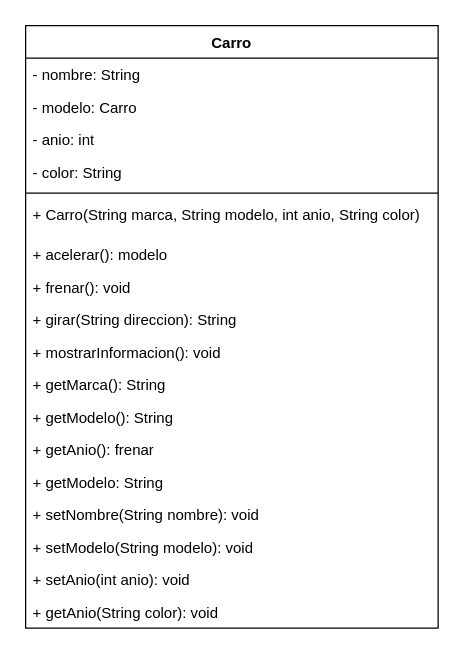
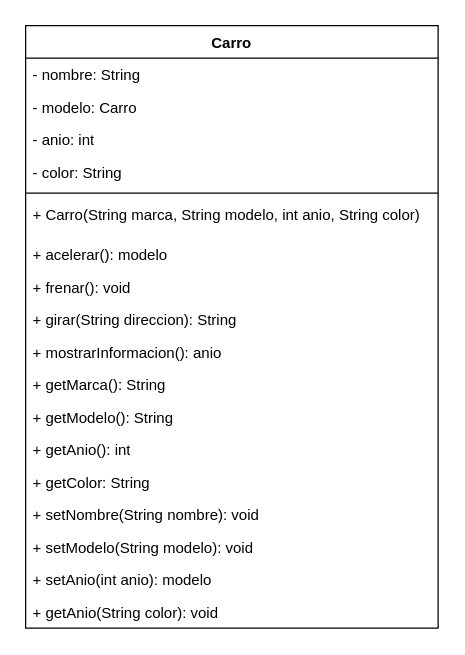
(141, 353) -> (141, 353)
(105, 451) -> (91, 451)
(103, 483) -> (99, 483)
(123, 581) -> (131, 581)
